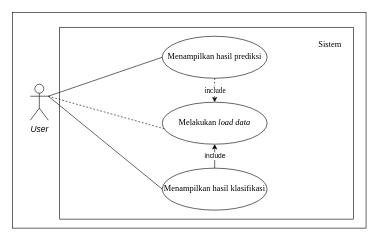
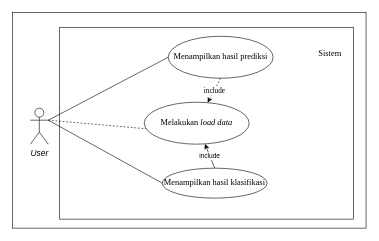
(330, 45) -> (330, 54)
(215, 57) -> (221, 57)
(39, 102) -> (39, 126)
(215, 123) -> (197, 123)
(215, 189) -> (215, 183)
